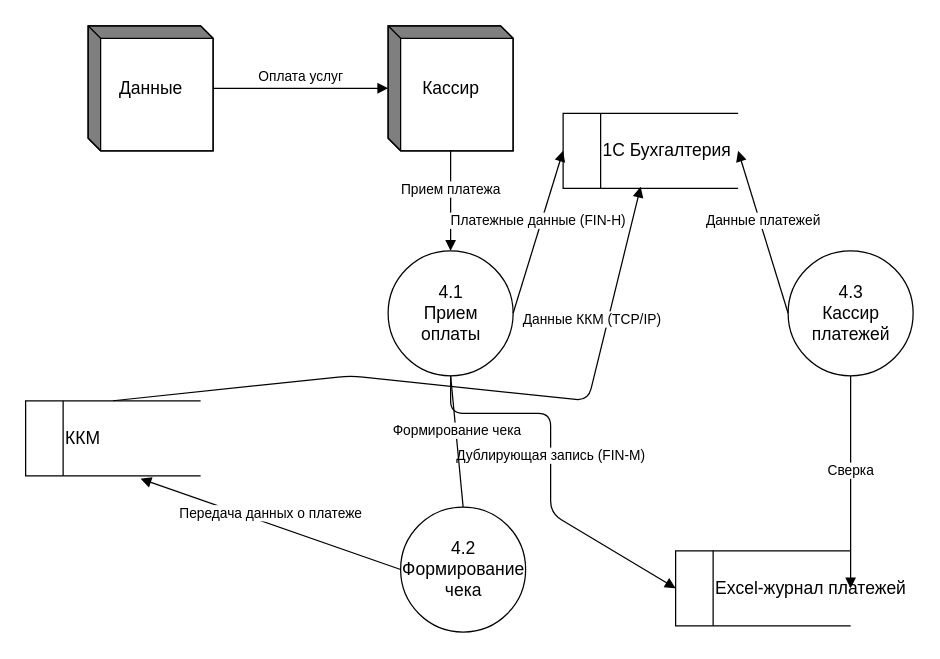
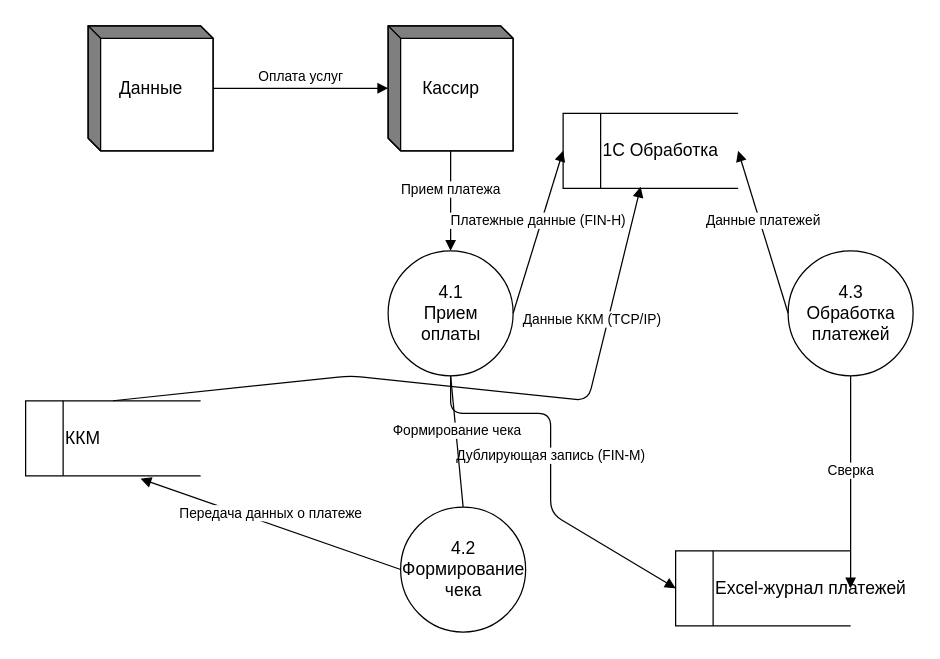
(669, 151) -> (660, 151)
(851, 313) -> (851, 313)
